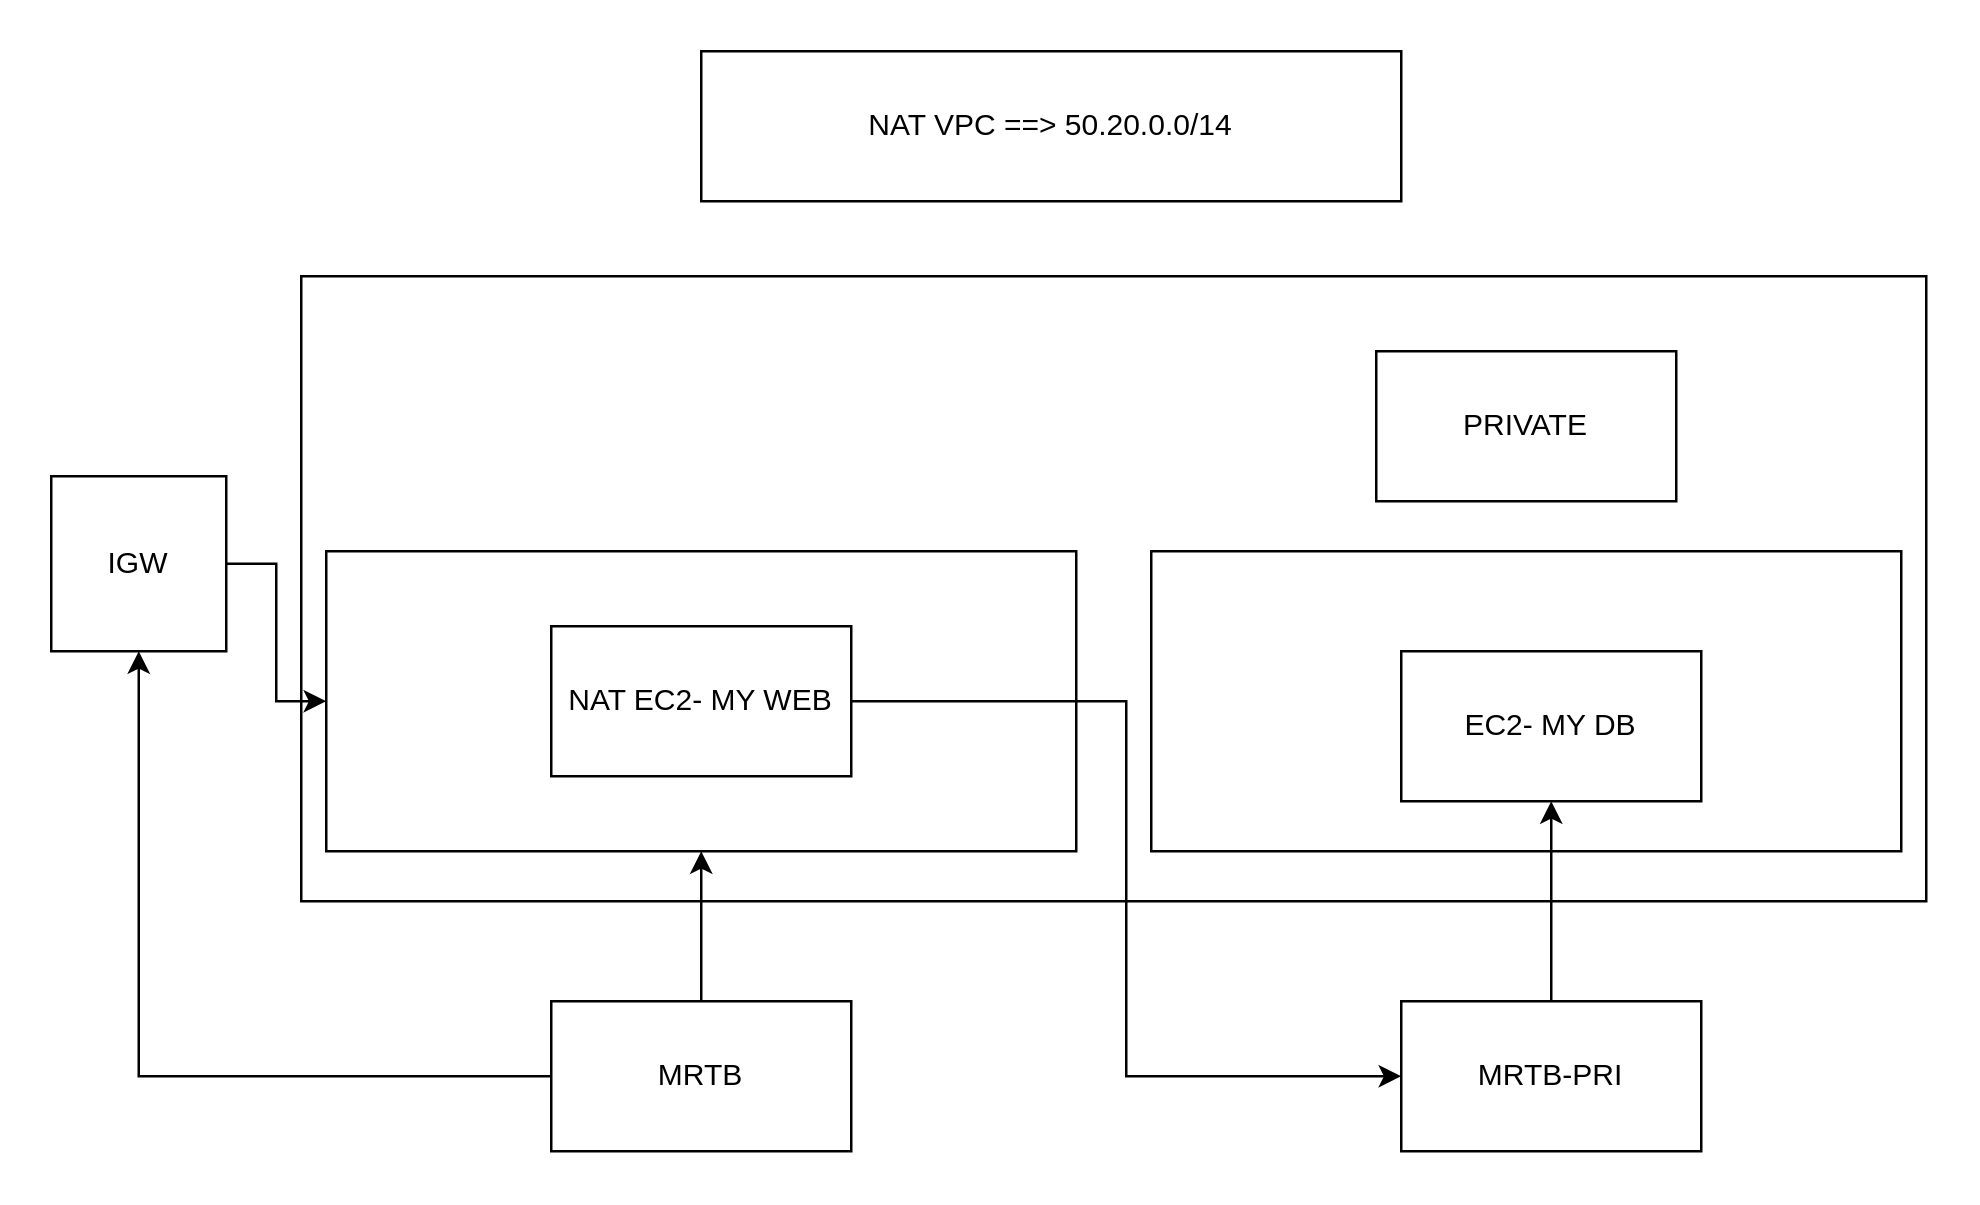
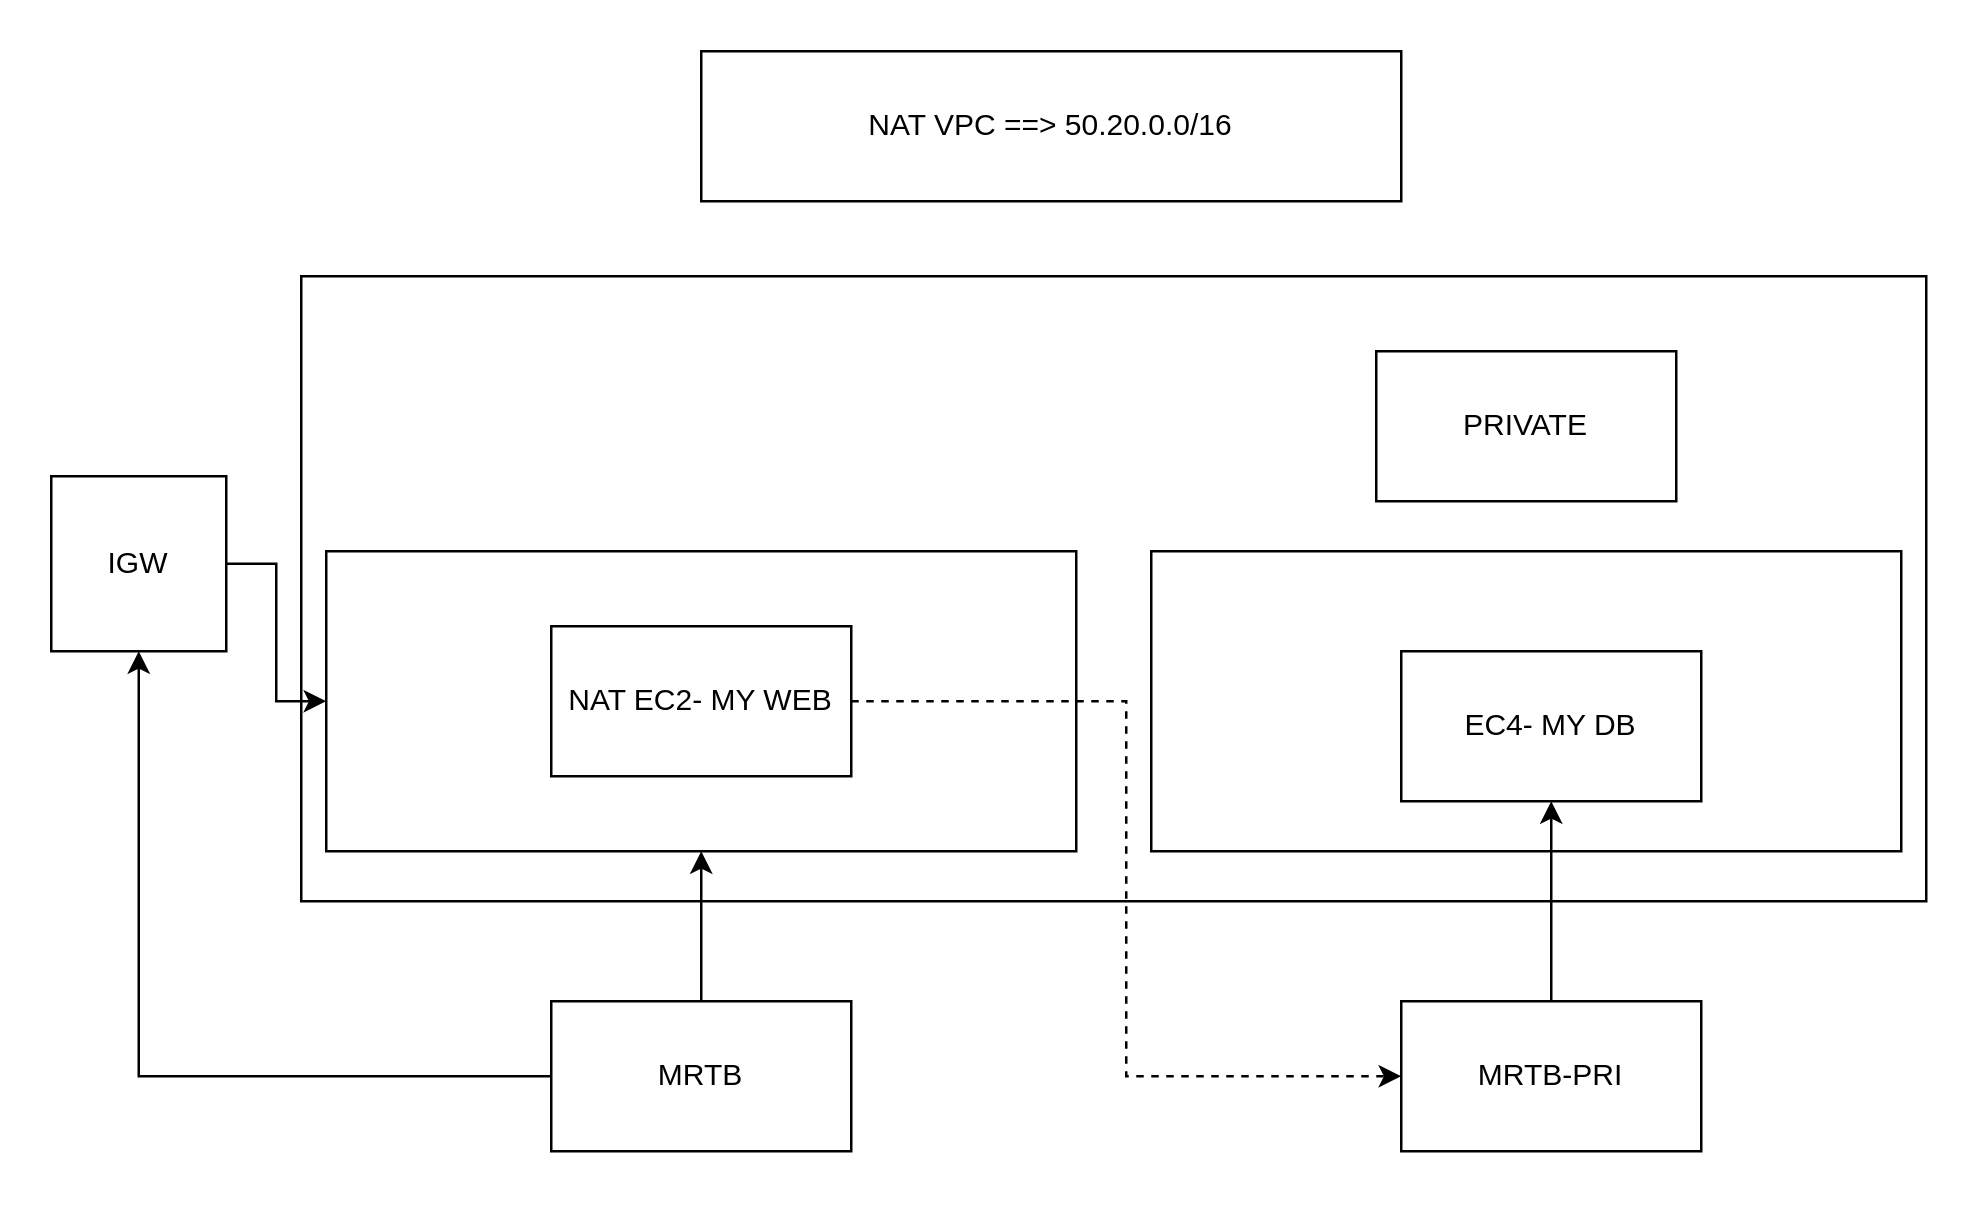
(1051, 126) -> (1051, 126)
(1551, 726) -> (1551, 726)
(1126, 877) -> (1126, 877)
